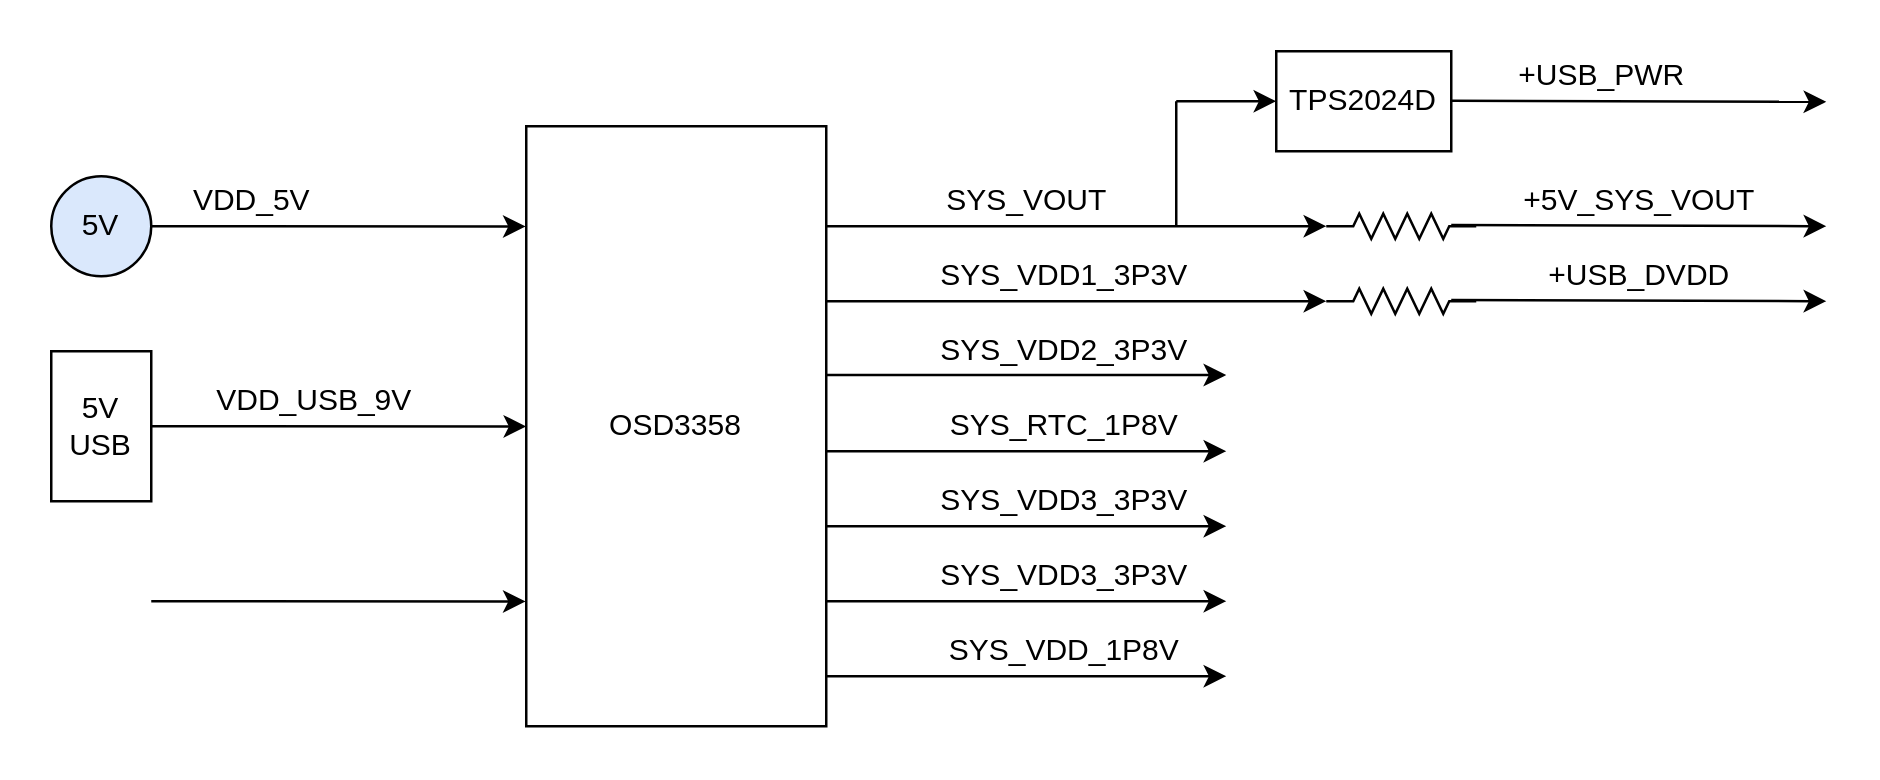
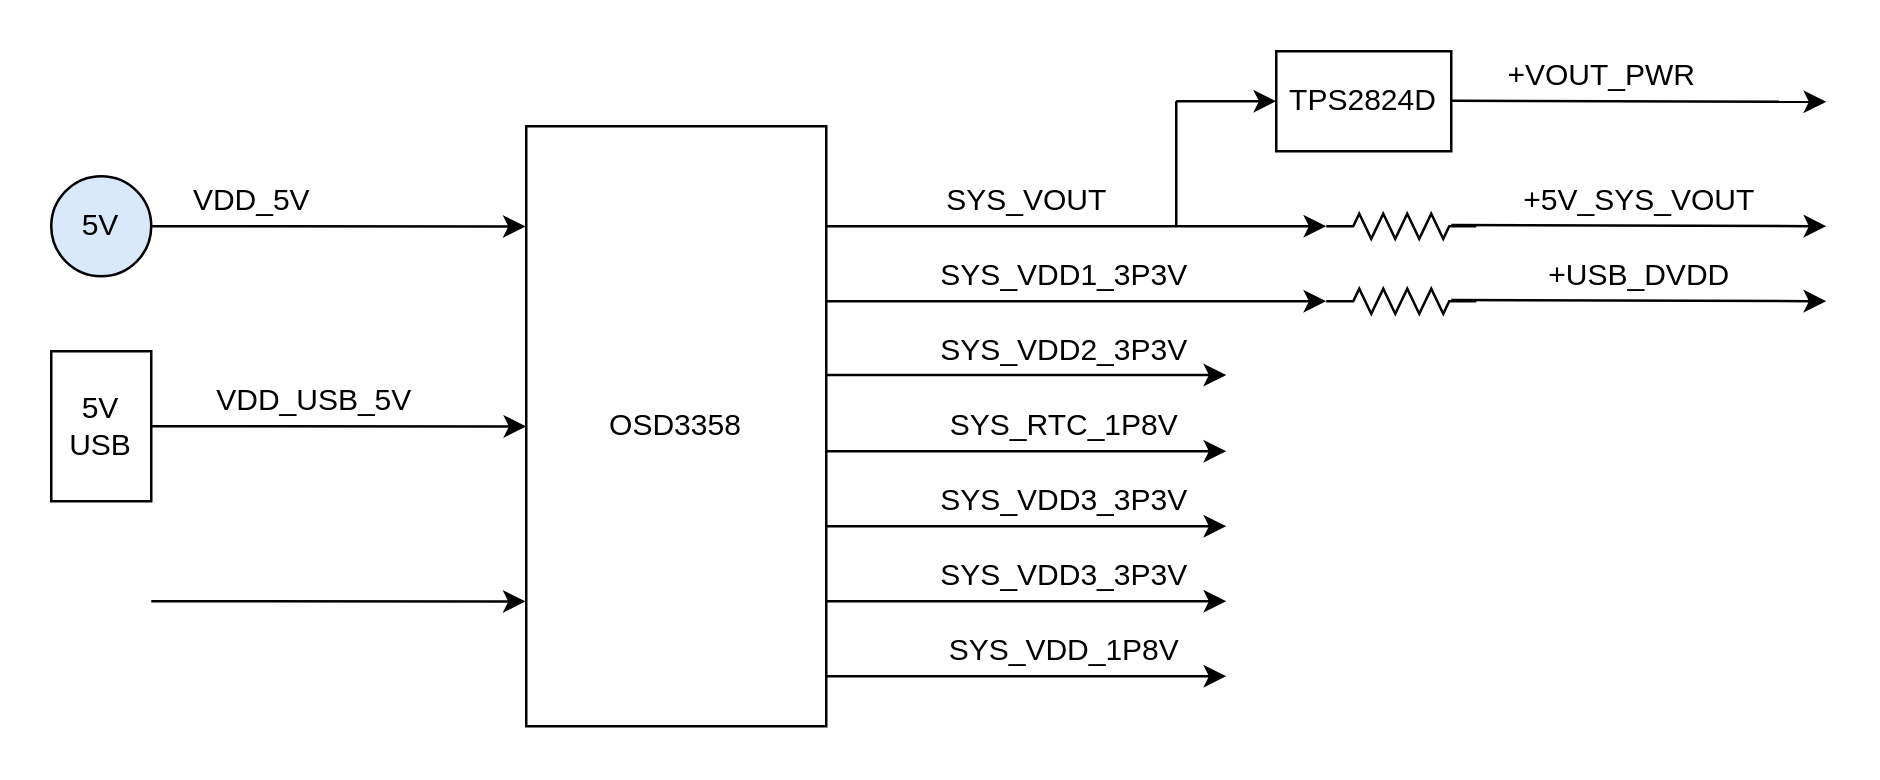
(1603, 76) -> (1603, 76)
(1364, 101) -> (1364, 101)
(315, 401) -> (315, 401)
